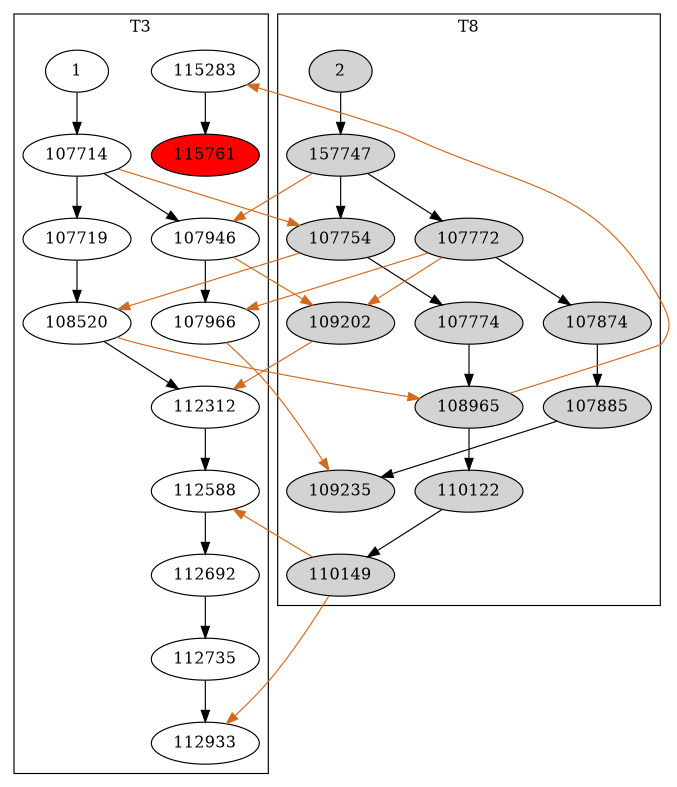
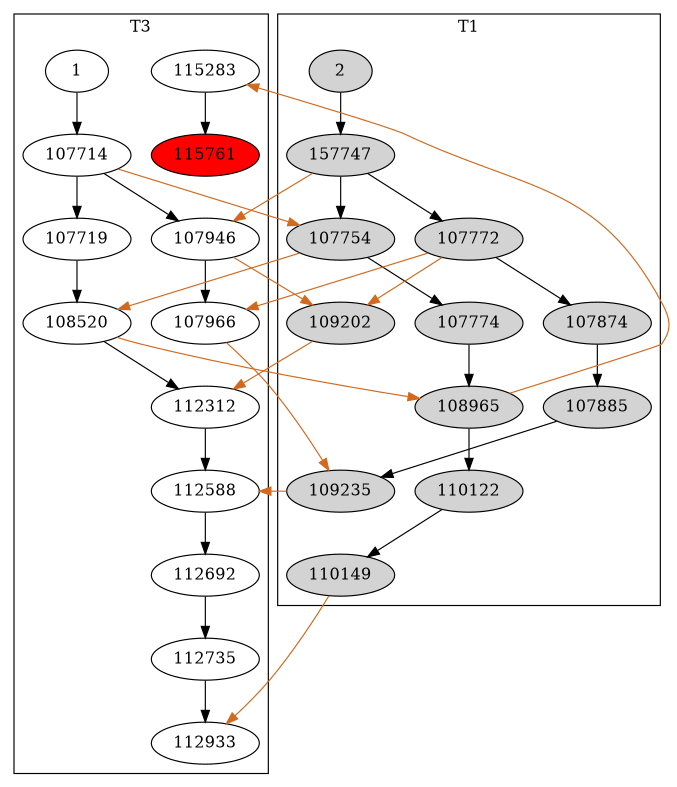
(469, 27) -> (469, 27)
(285, 540) -> (279, 491)
